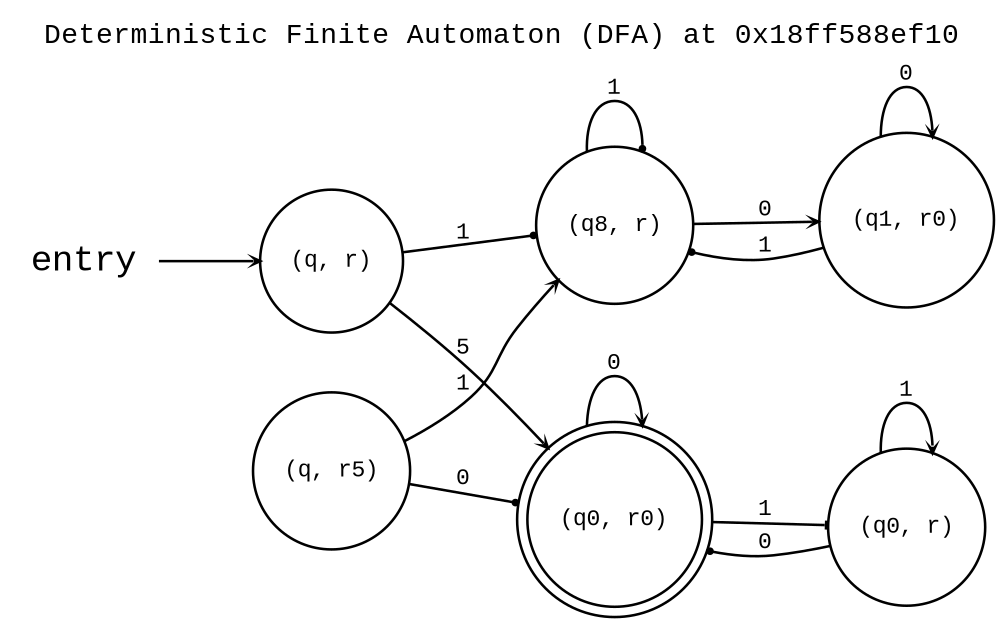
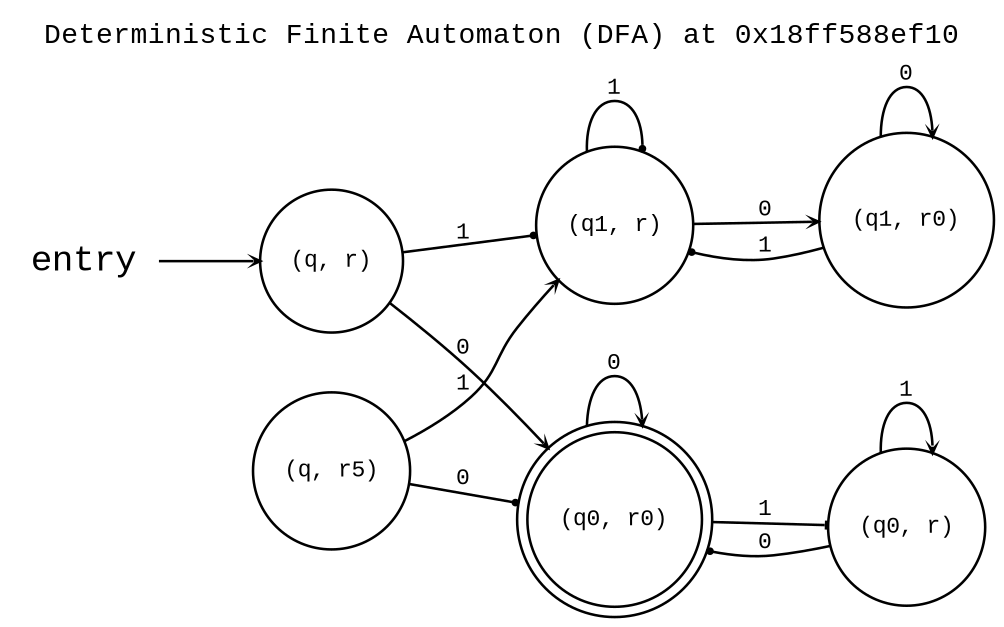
(615, 225) -> (615, 225)
(464, 348) -> (464, 348)
